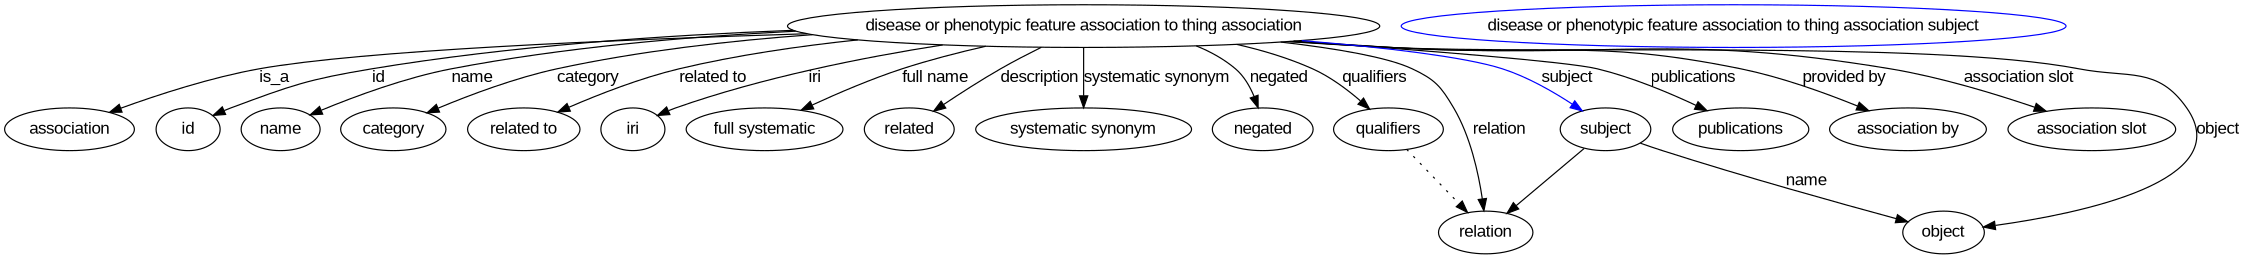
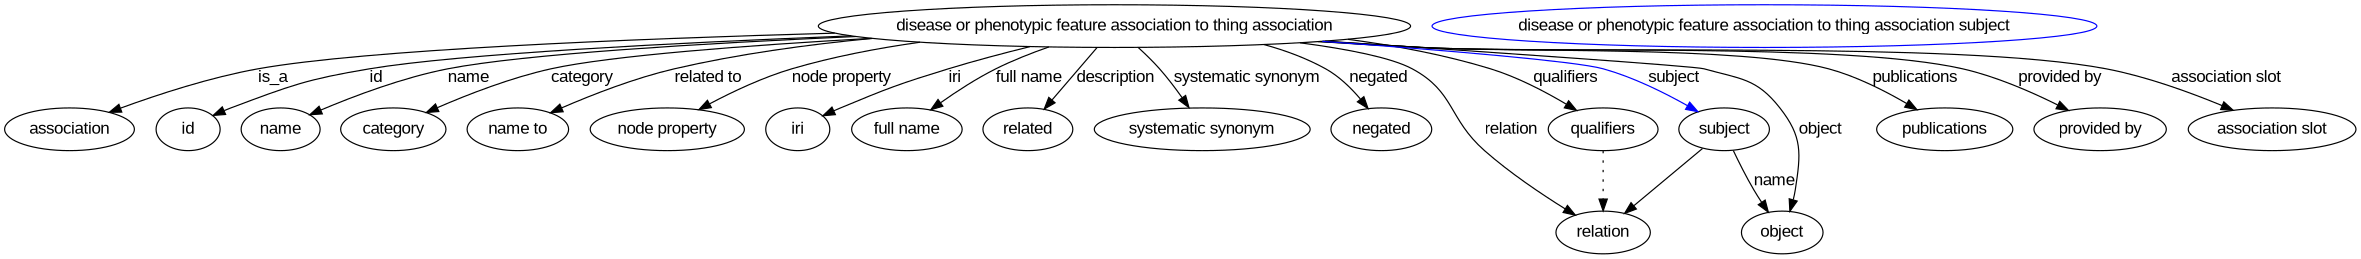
(524, 129) -> (518, 129)
none -> (667, 129)
(765, 129) -> (907, 129)
(1908, 129) -> (2100, 129)
